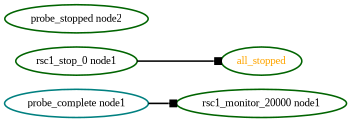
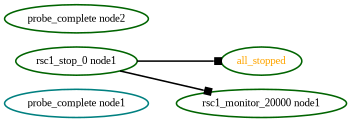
(76, 19) -> (76, 19)
(158, 103) -> (162, 81)
